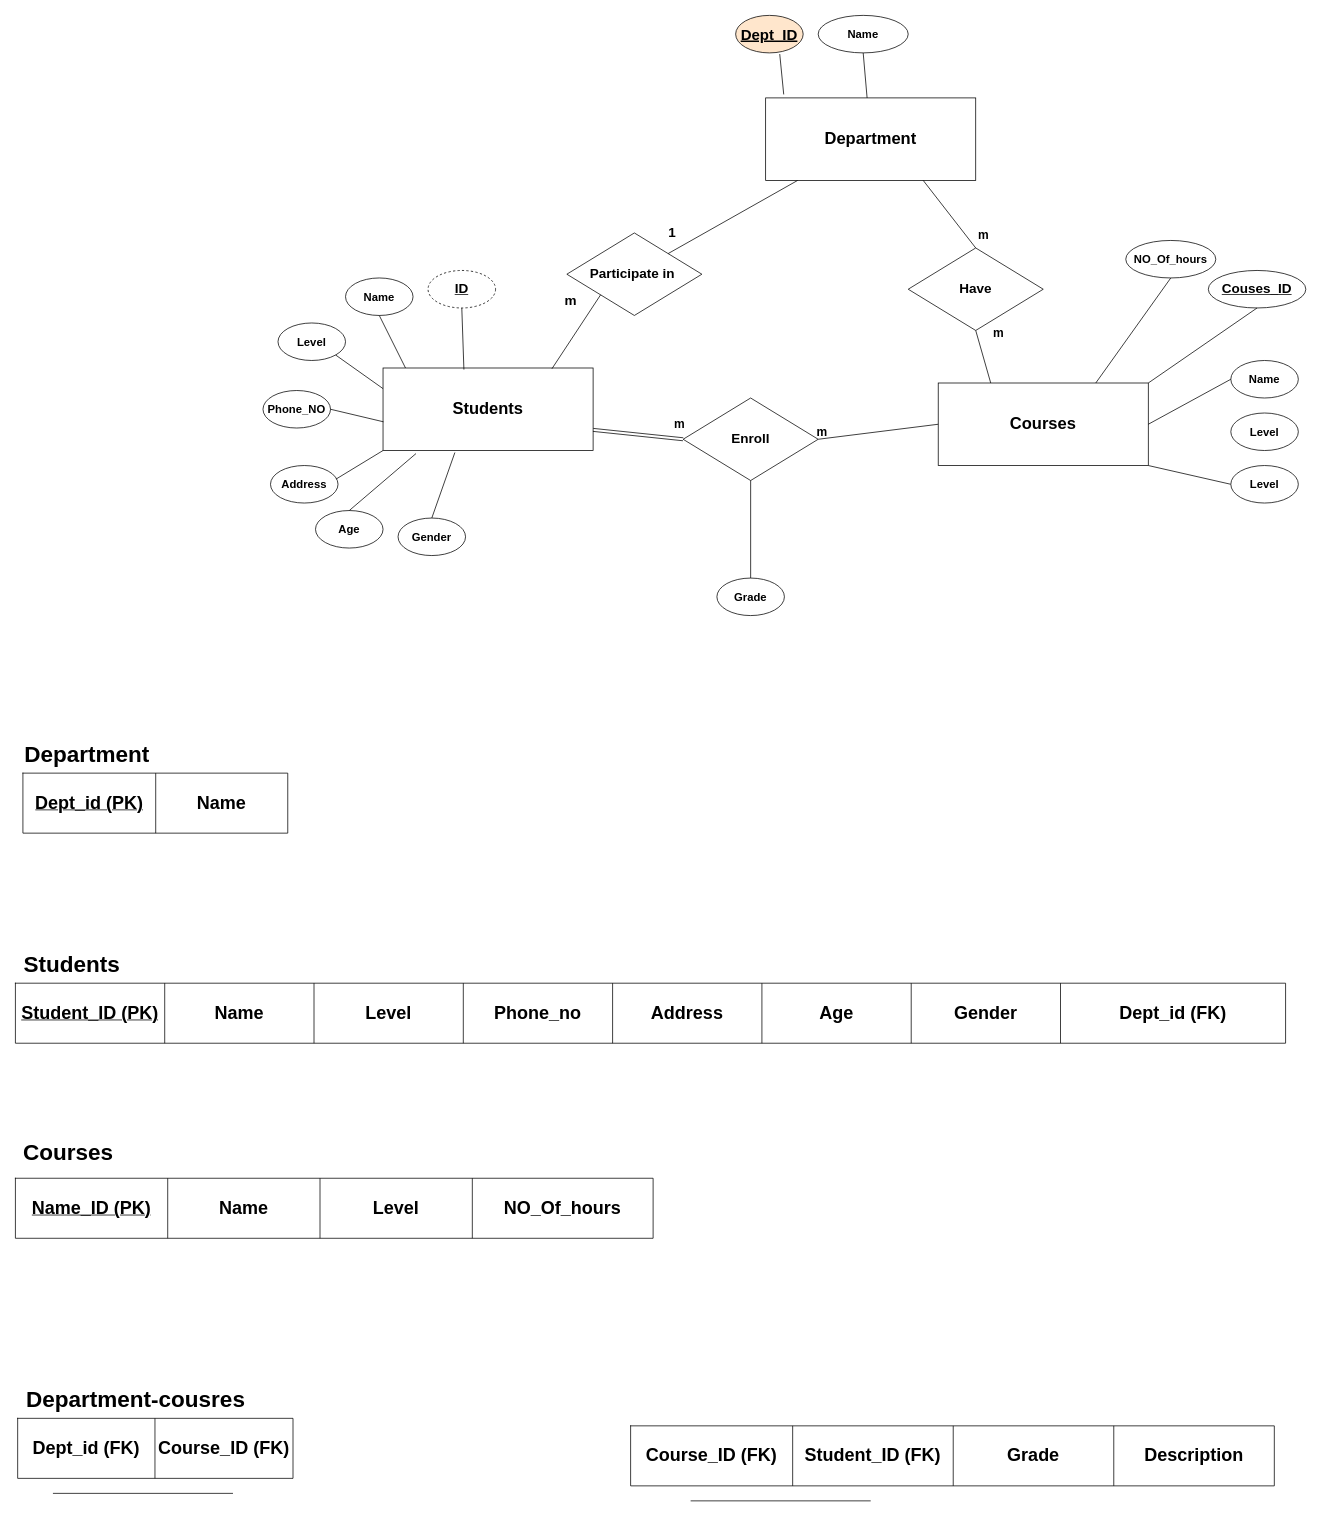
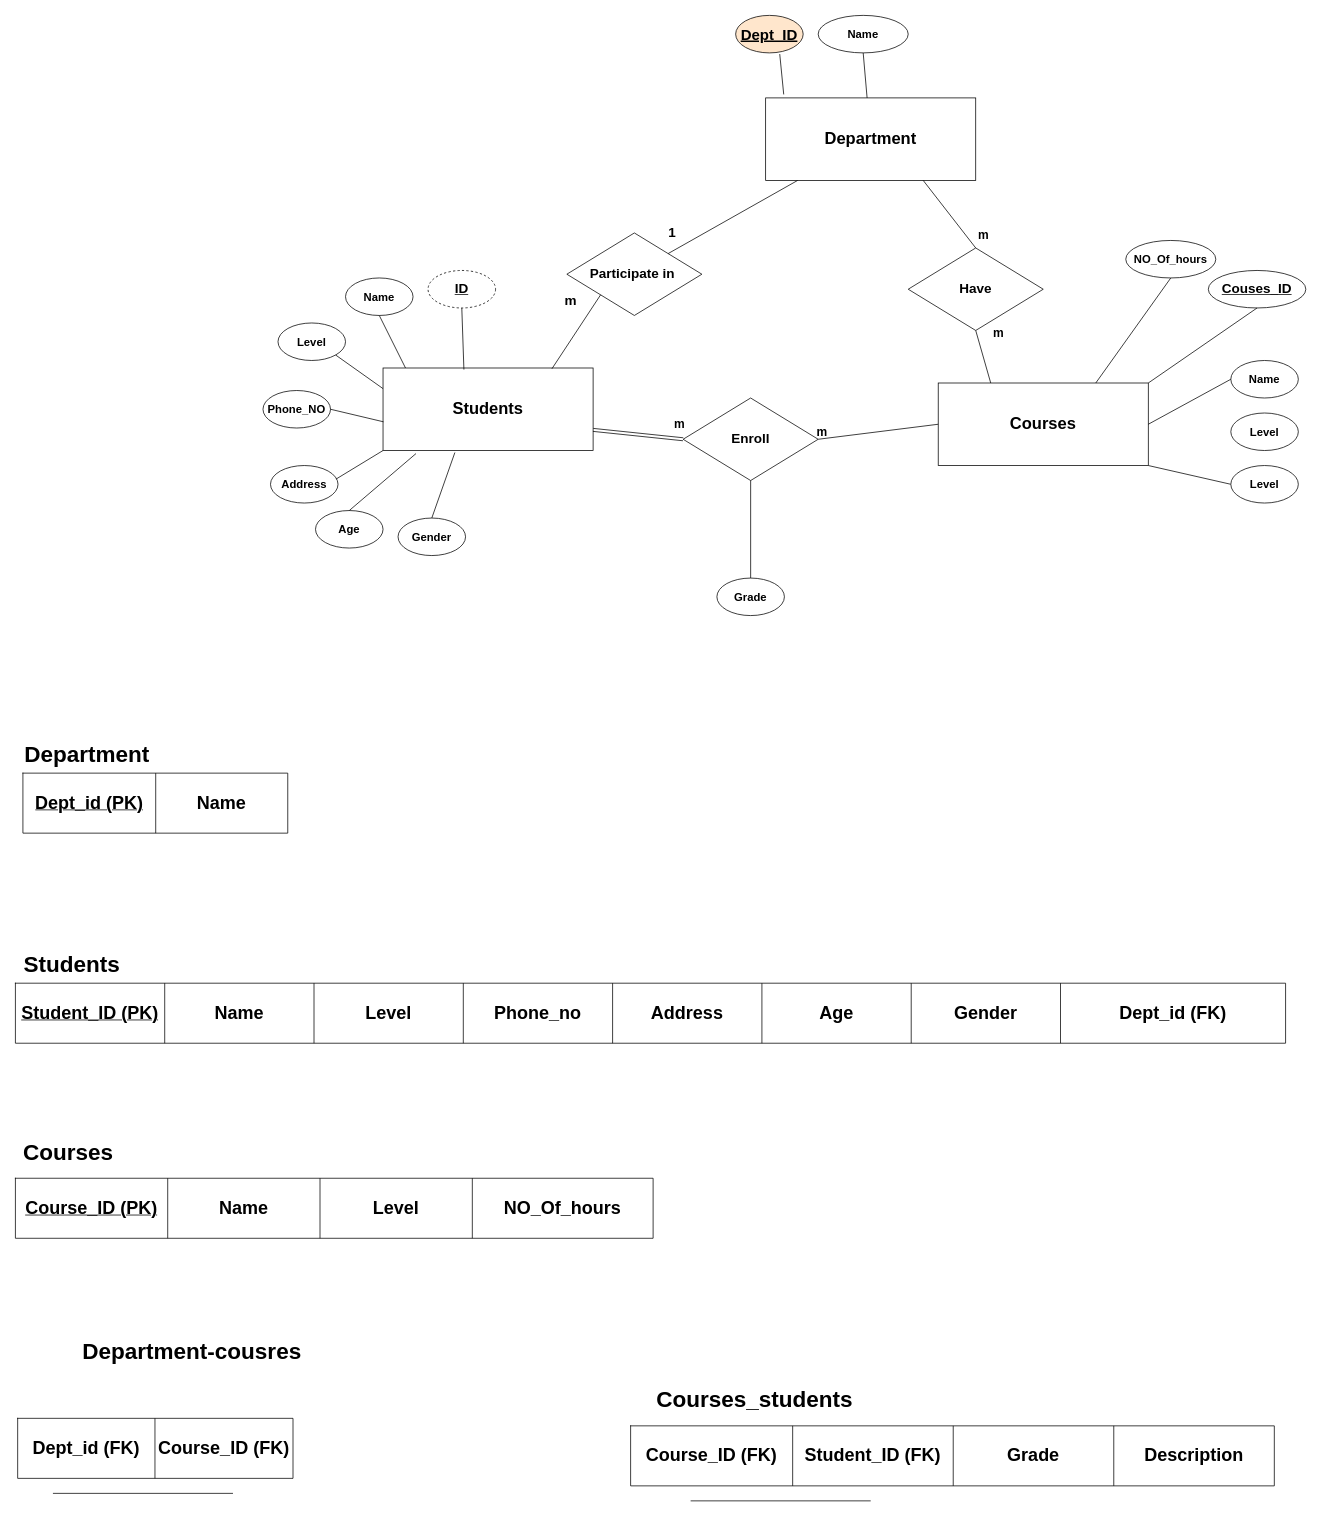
(92, 1208) -> (92, 1208)
(135, 1399) -> (192, 1350)
none -> (754, 1399)
